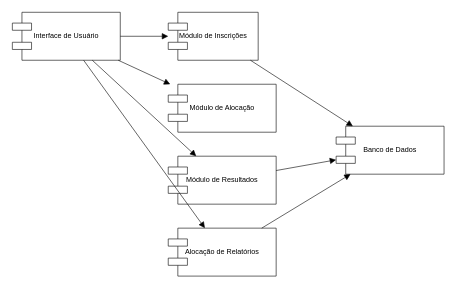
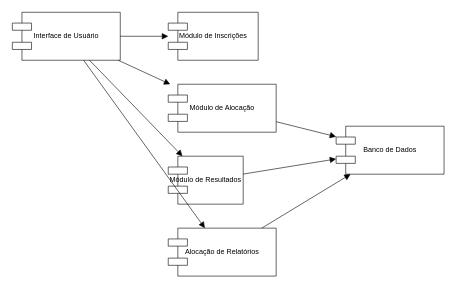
(299, 91) -> none
none -> (304, 129)
(222, 180) -> (206, 180)
